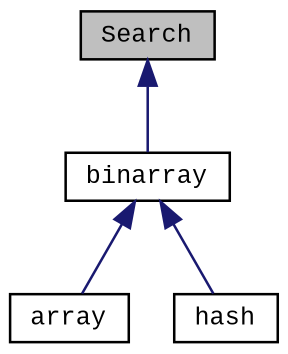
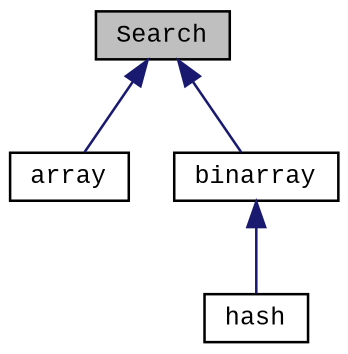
(102, 259) -> (109, 117)
